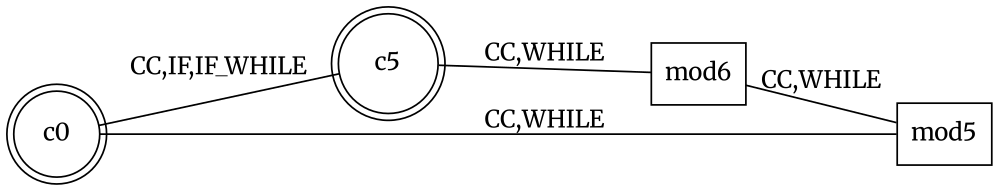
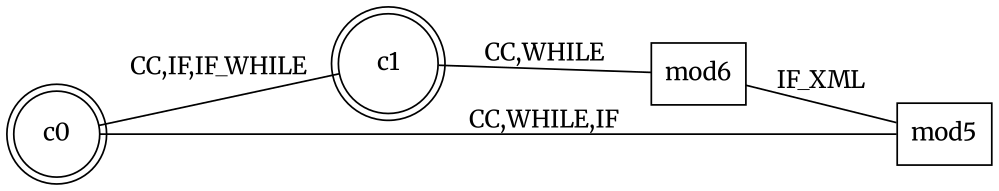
(388, 64) -> (388, 64)
(822, 82) -> (822, 82)
(545, 121) -> (545, 121)
